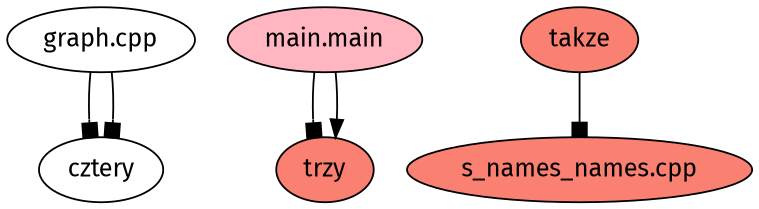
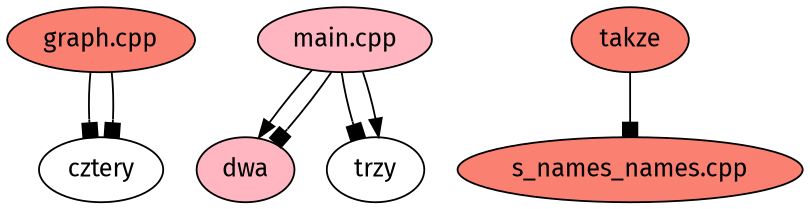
(101, 40) -> (101, 40)
(325, 40) -> (345, 40)
none -> (246, 170)
(325, 170) -> (376, 170)
